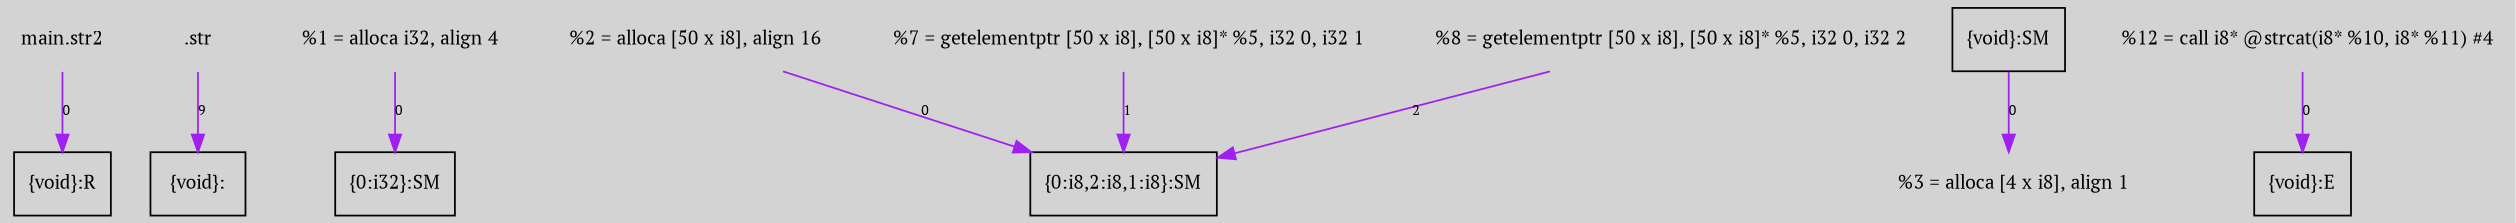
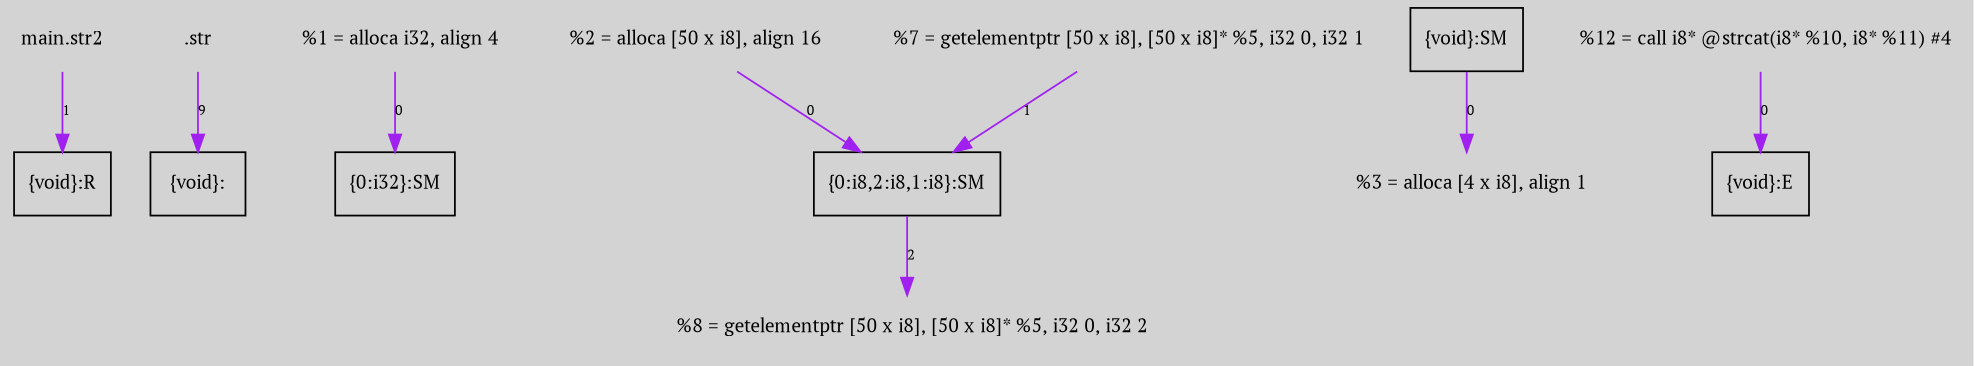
(67, 112) -> (67, 112)
(1392, 112) -> (907, 247)
